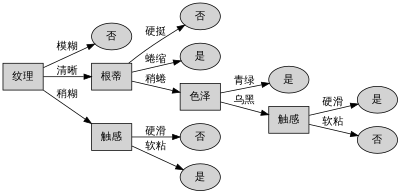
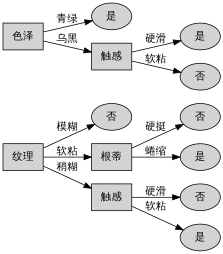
(67, 71) -> (67, 151)
(152, 86) -> none
